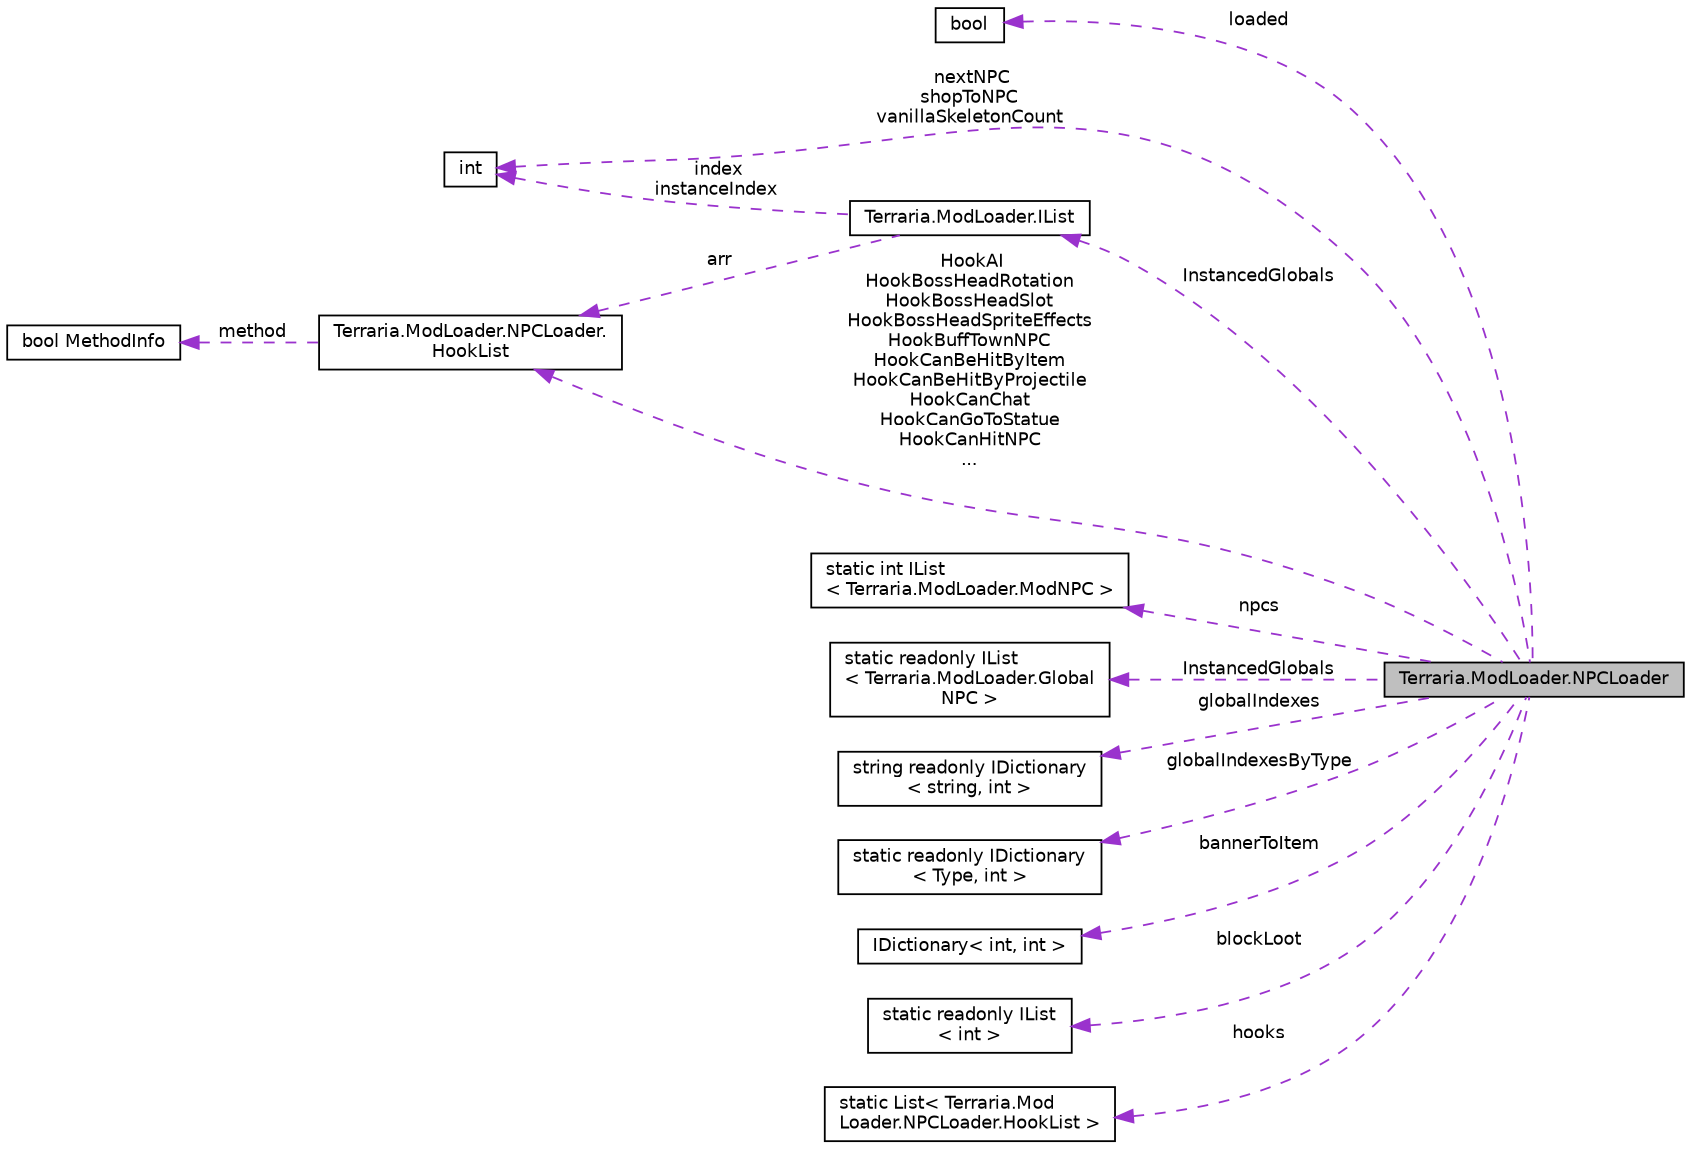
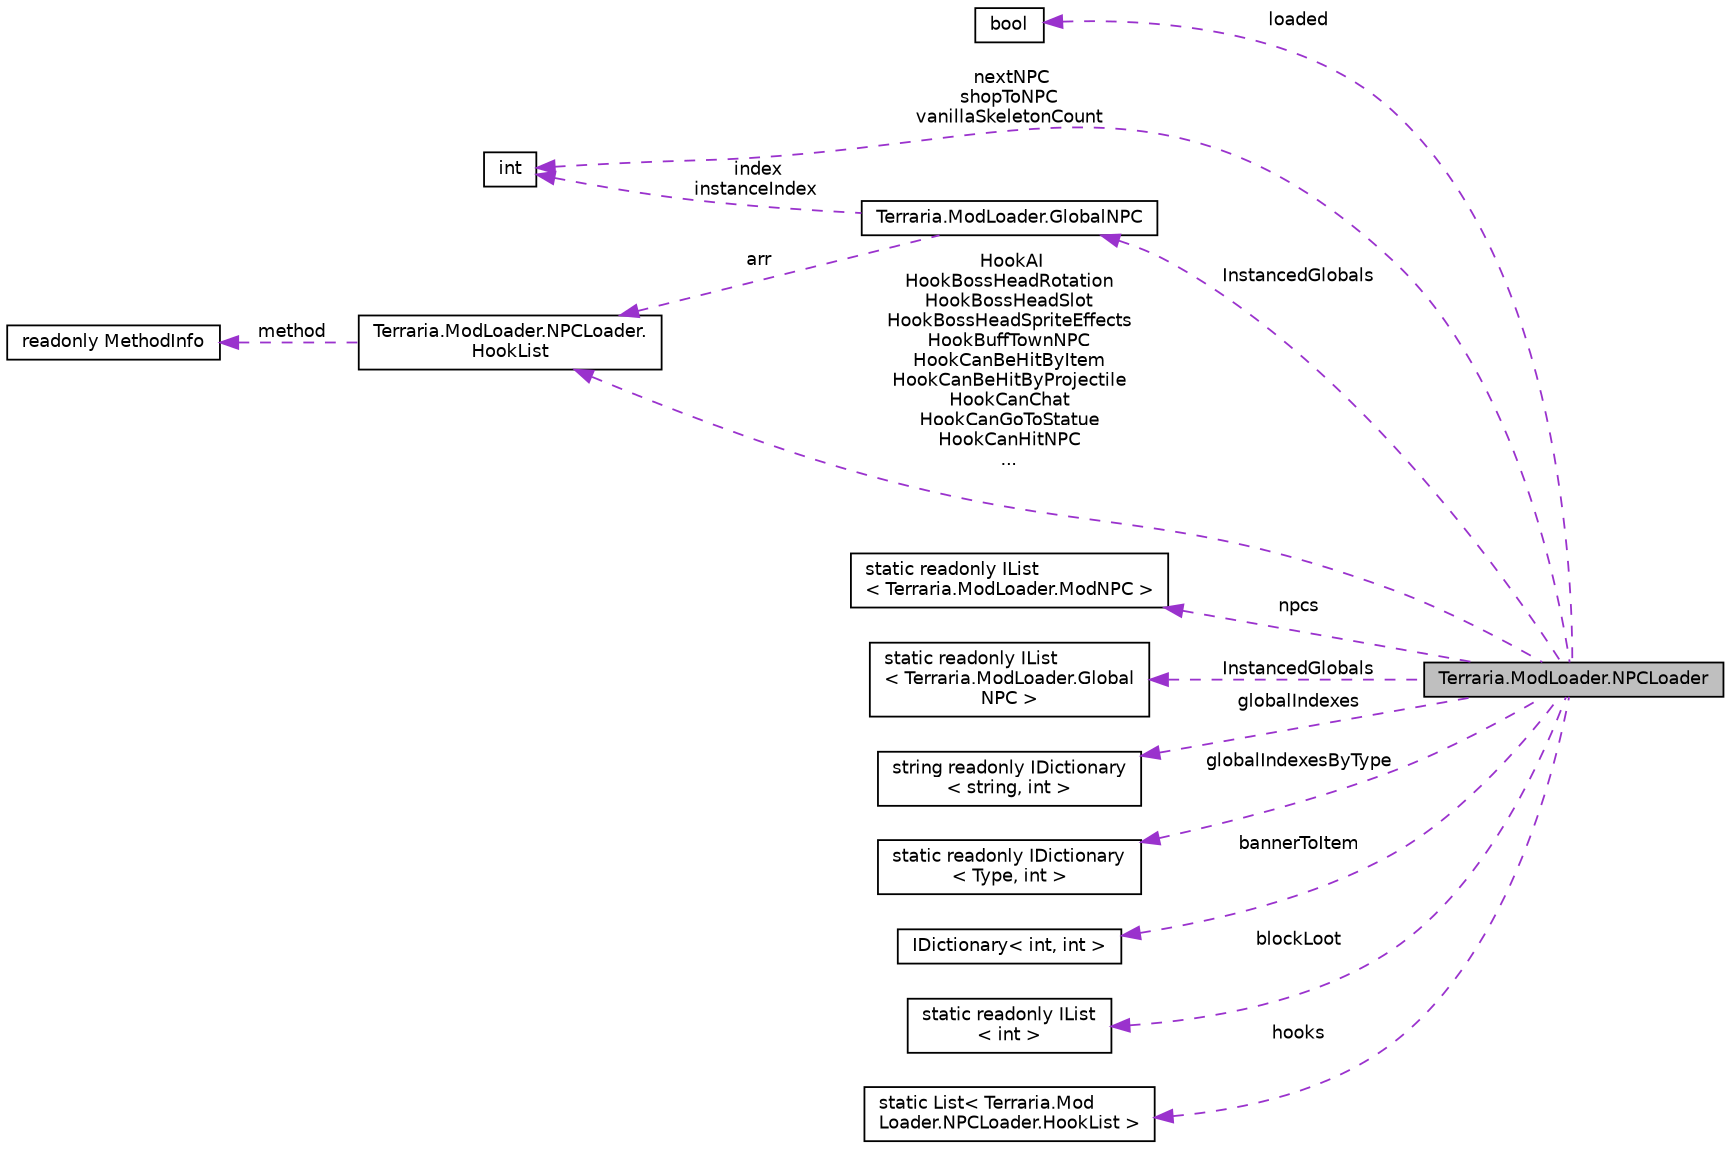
(970, 218) -> (1010, 218)
(94, 343) -> (114, 343)
(970, 580) -> (1010, 580)
